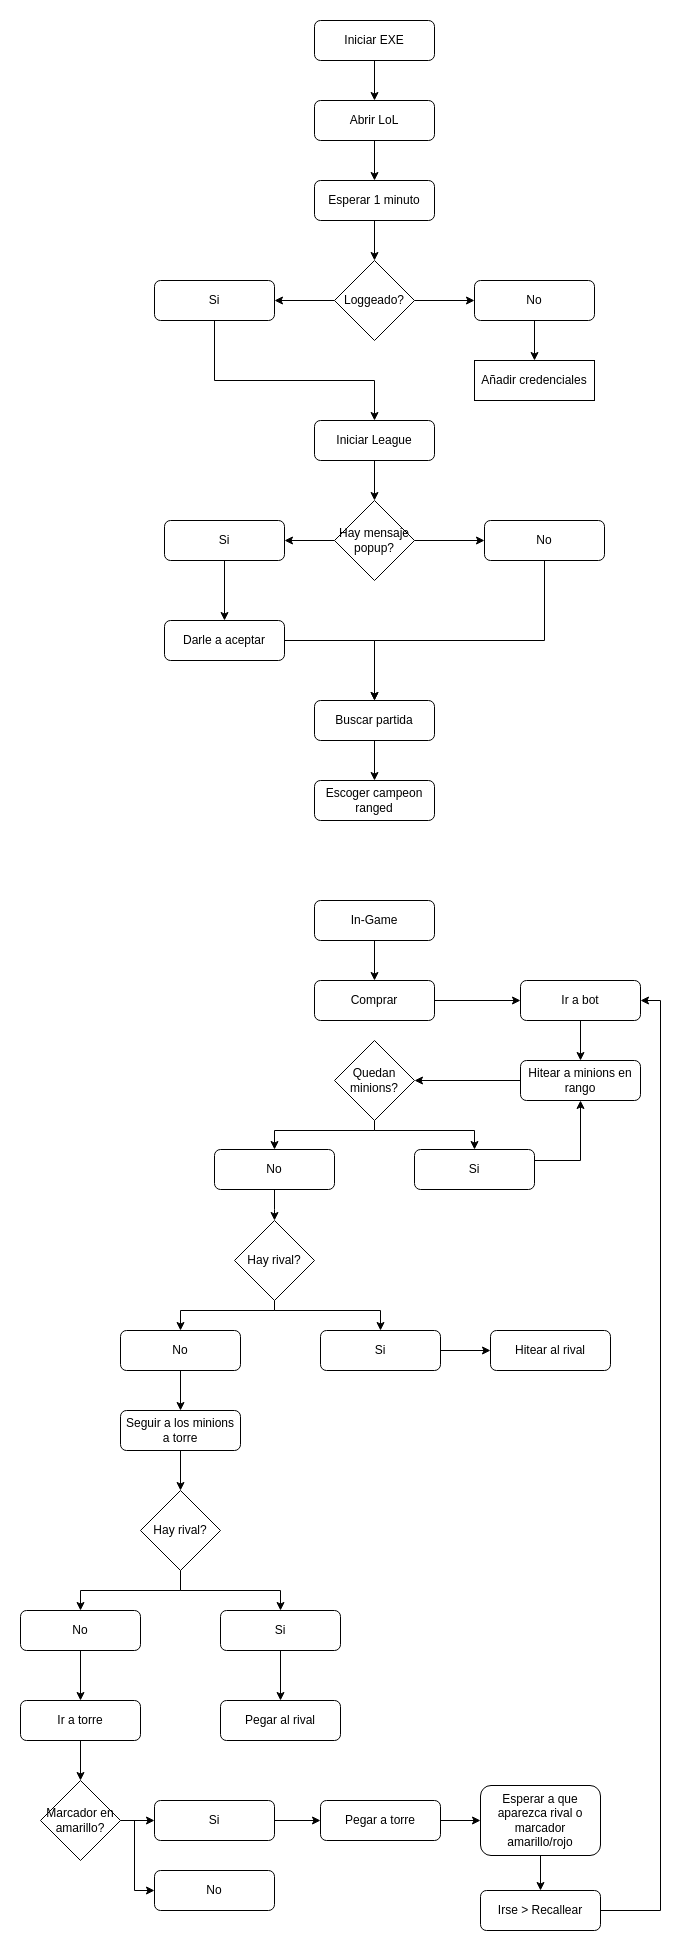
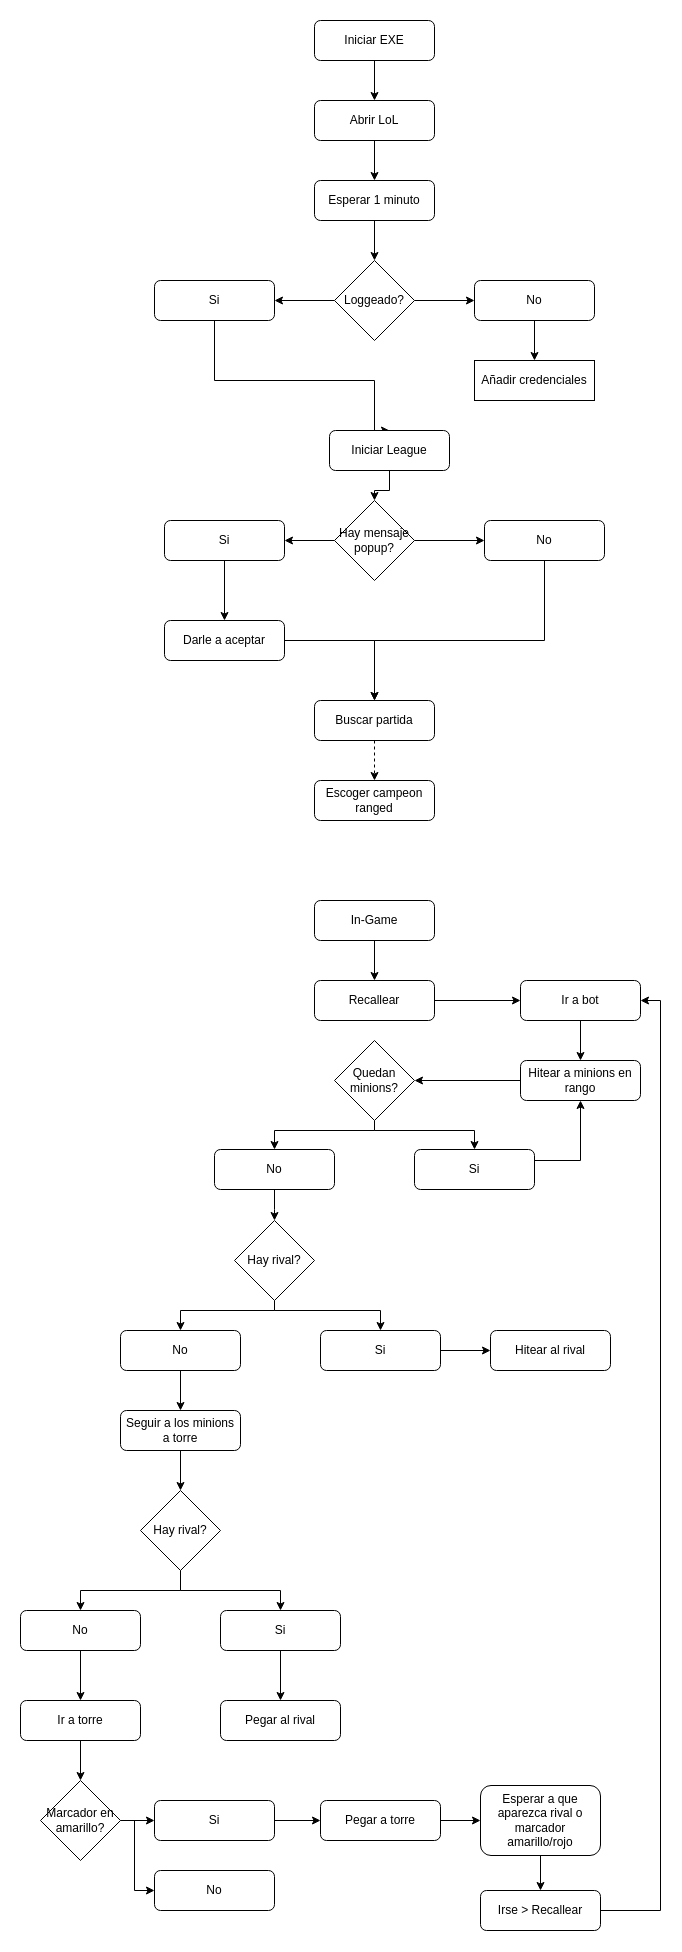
(375, 441) -> (390, 451)
(375, 757) -> (375, 757)
(375, 1001) -> (375, 1001)
